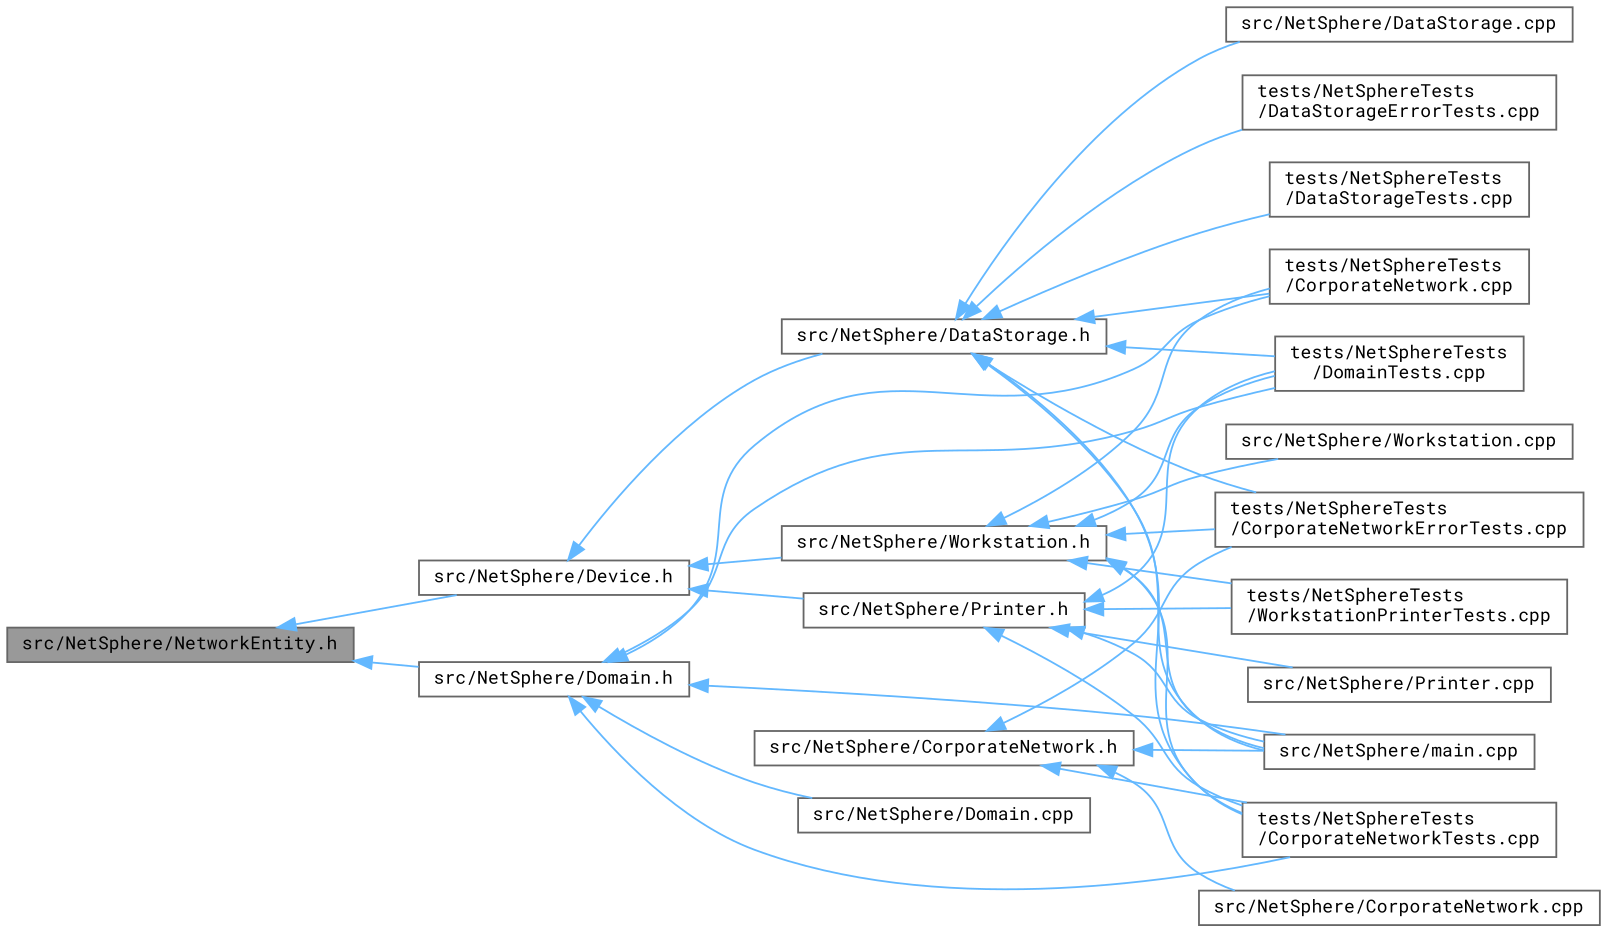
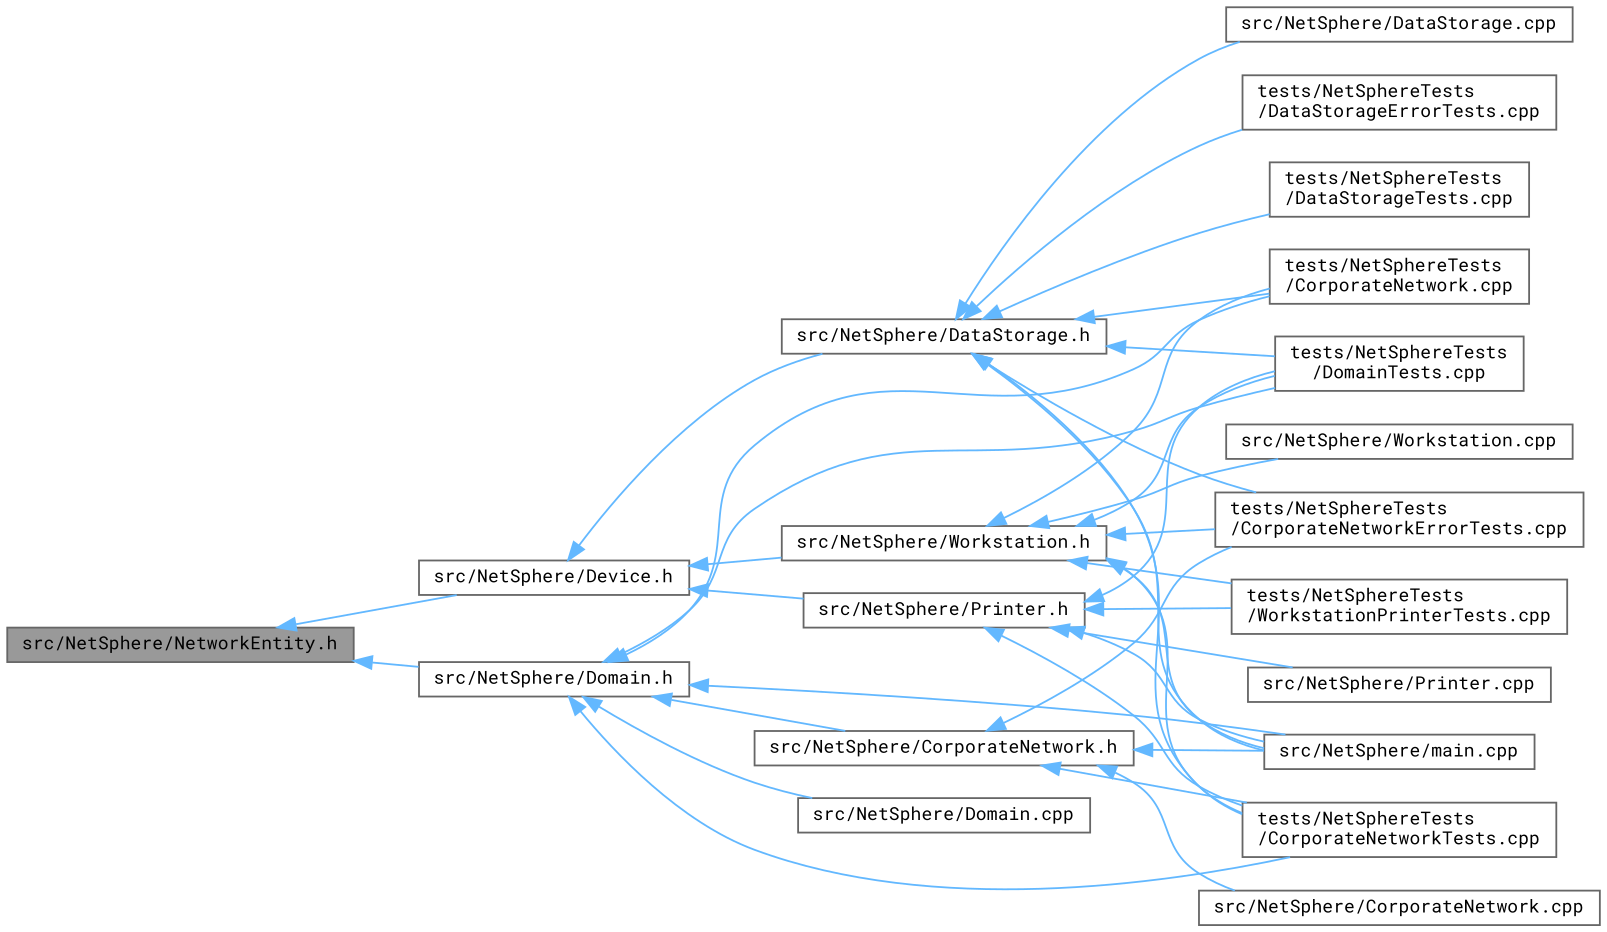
none -> (758, 715)
